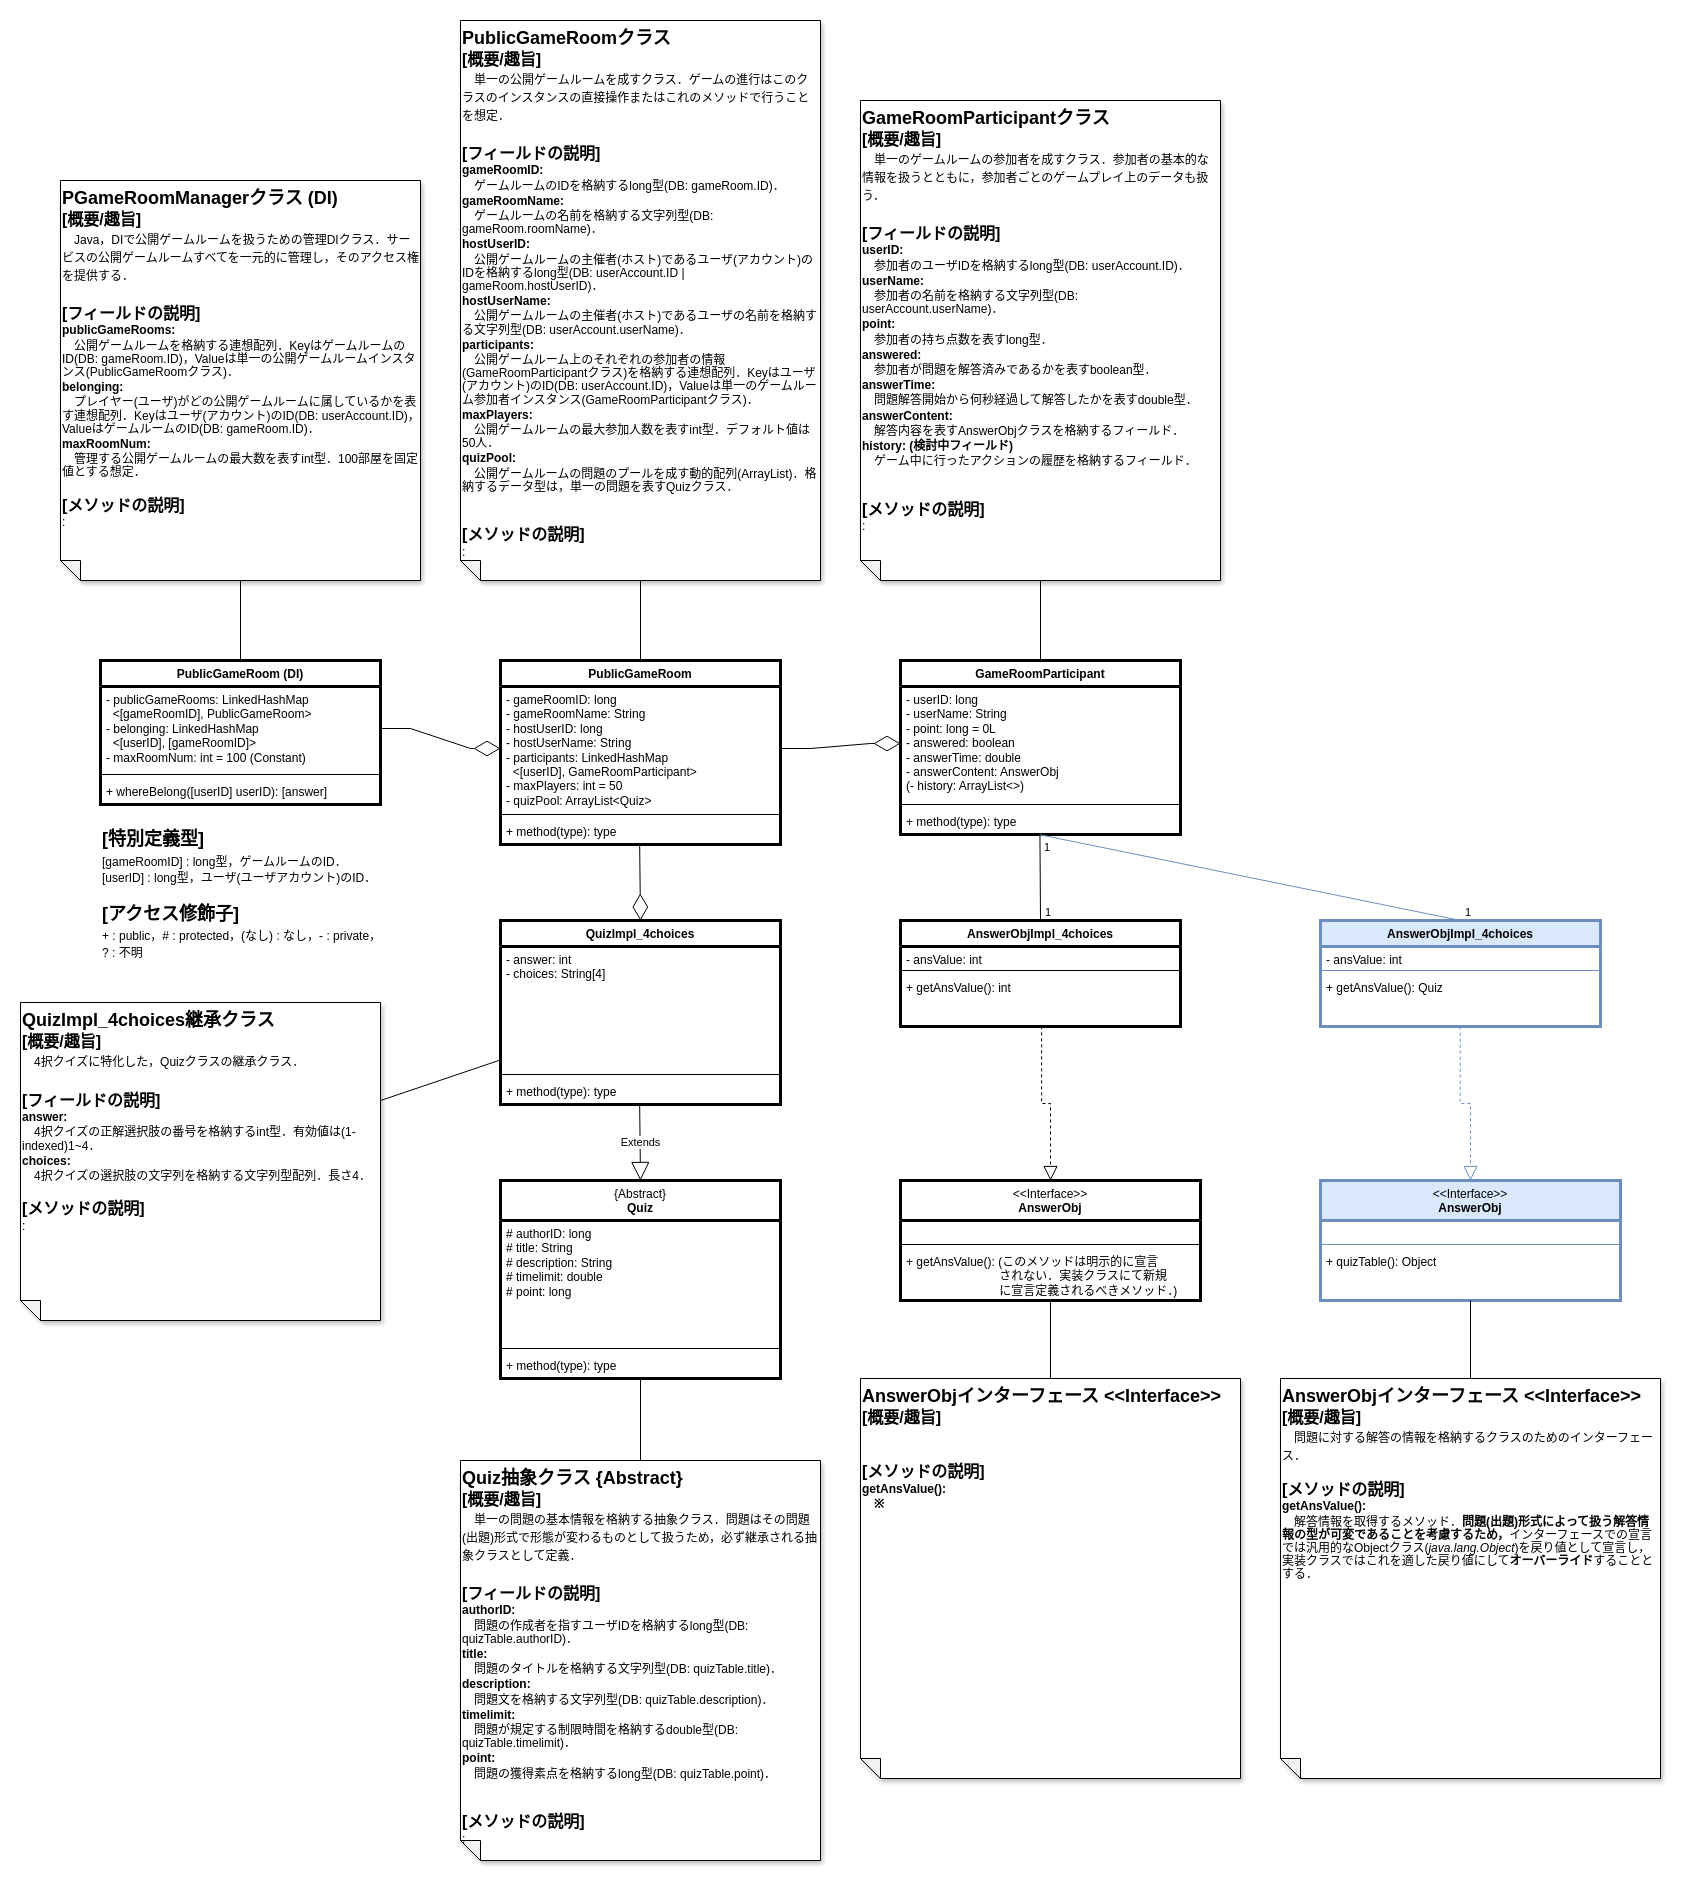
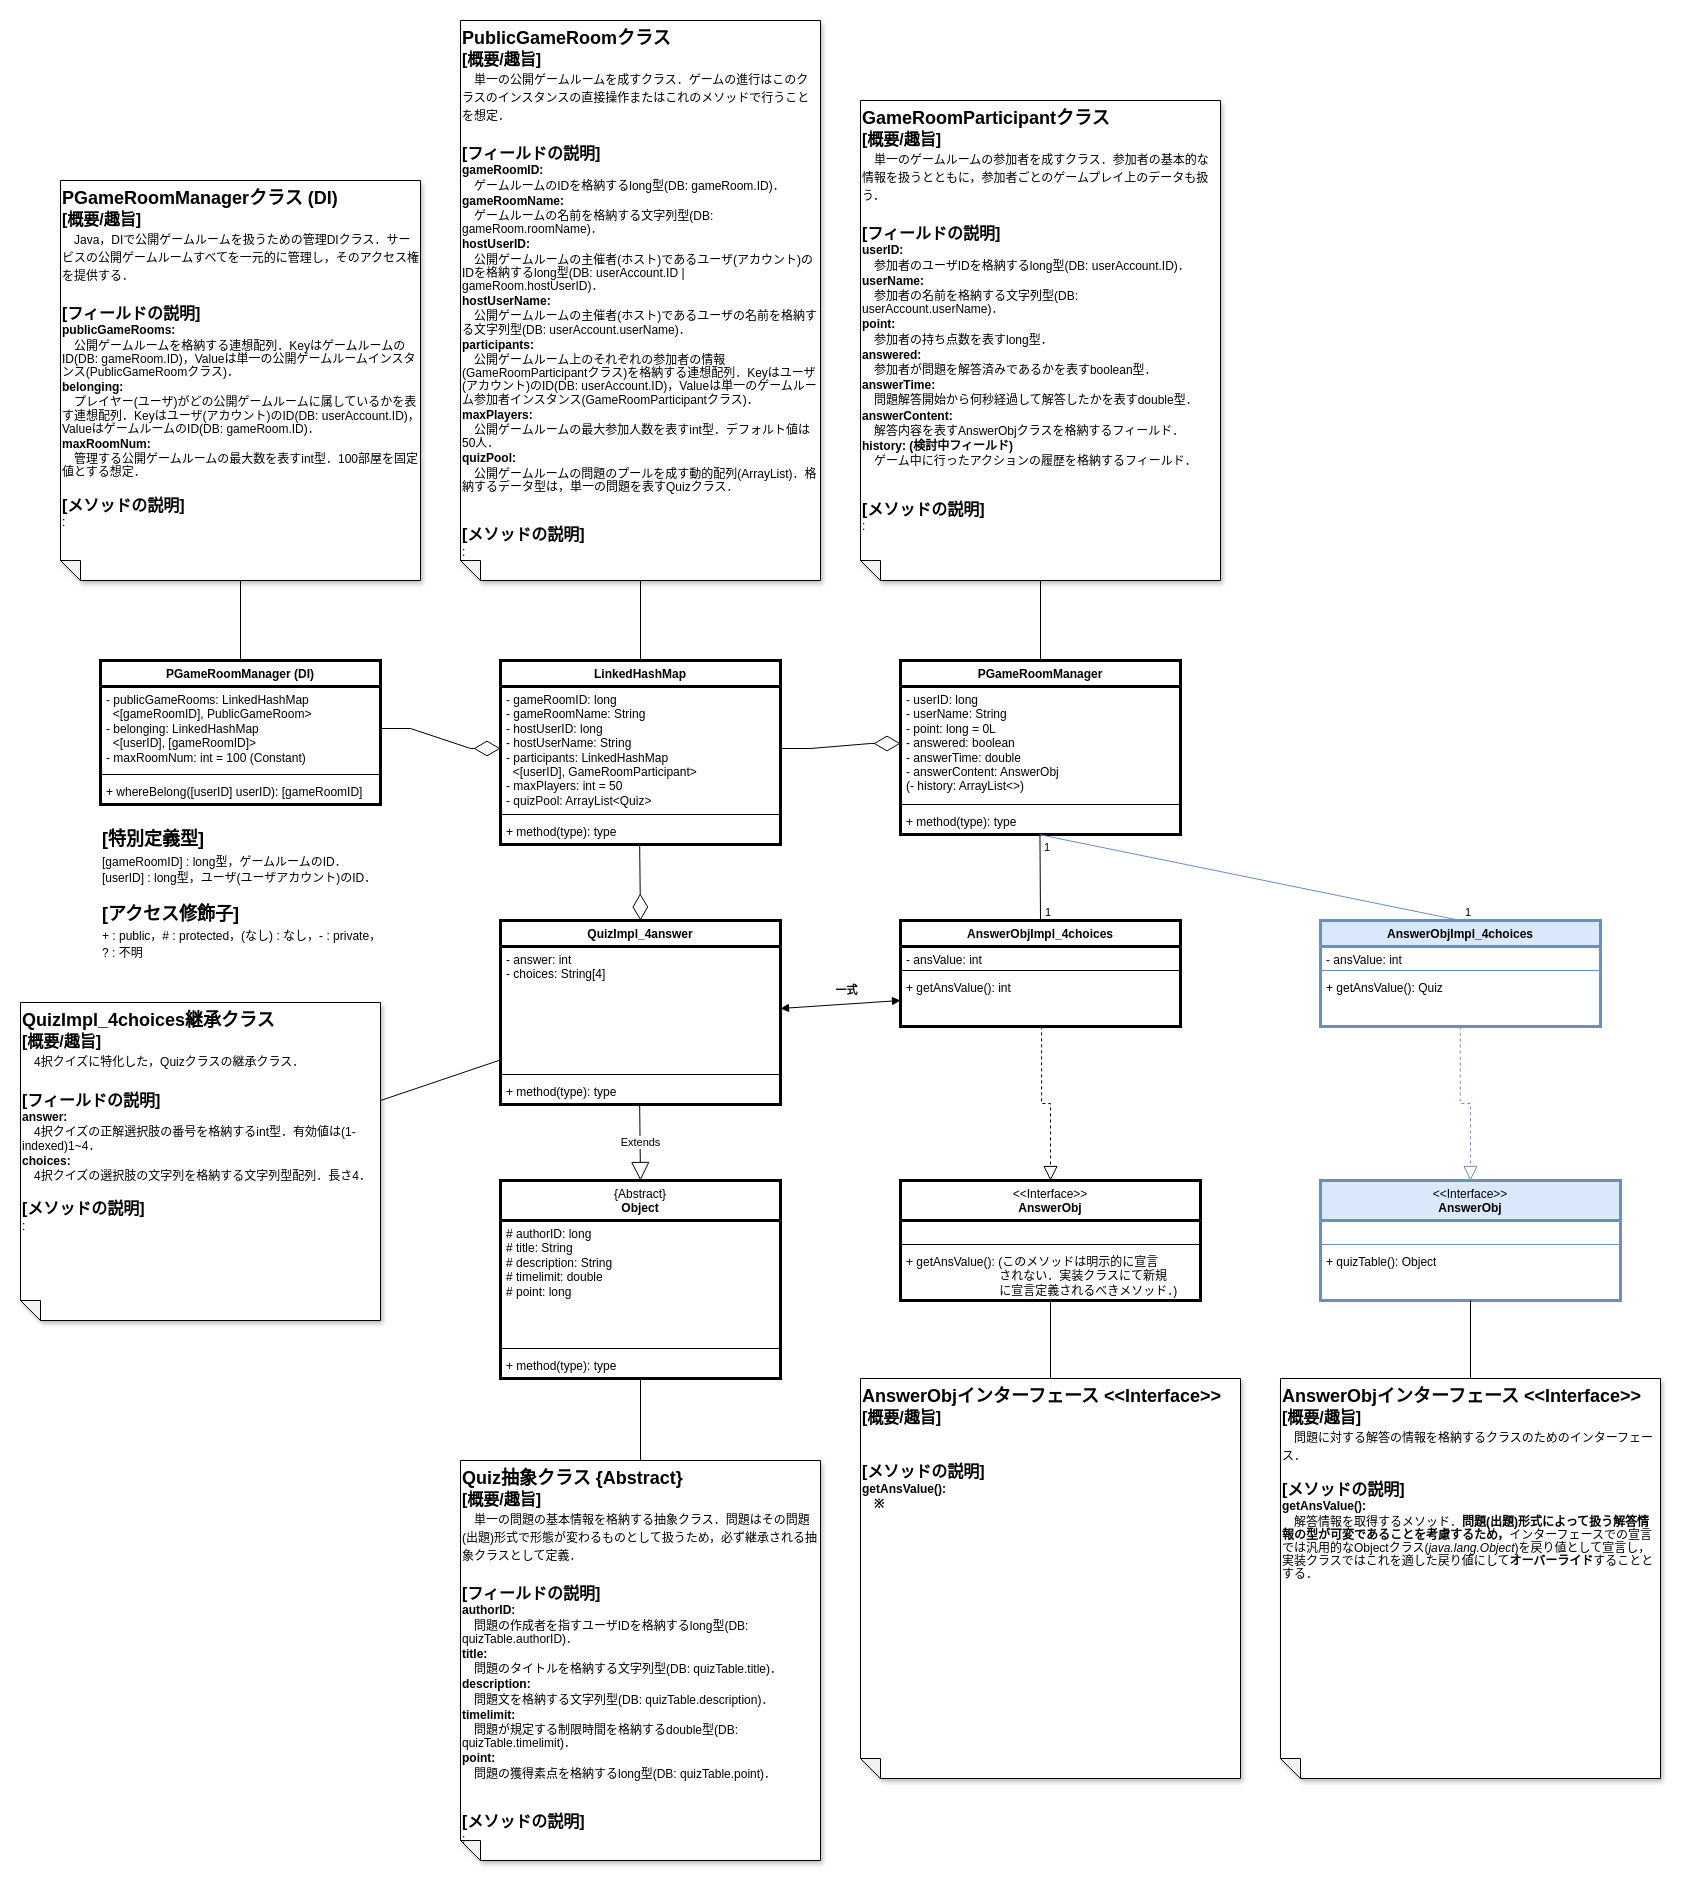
(241, 675) -> (241, 675)
(641, 675) -> (641, 675)
(1041, 675) -> (1041, 675)
(233, 793) -> (242, 800)
(641, 935) -> (641, 935)
none -> (841, 1005)
(641, 1202) -> (641, 1202)
